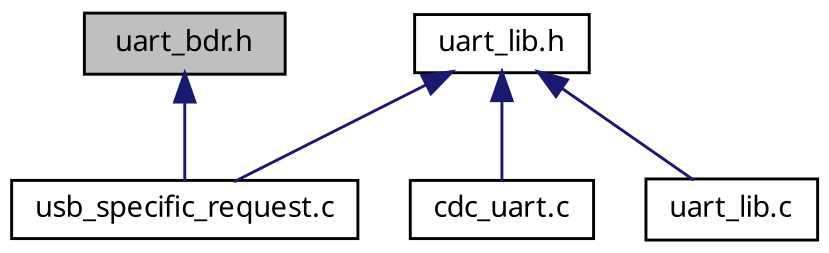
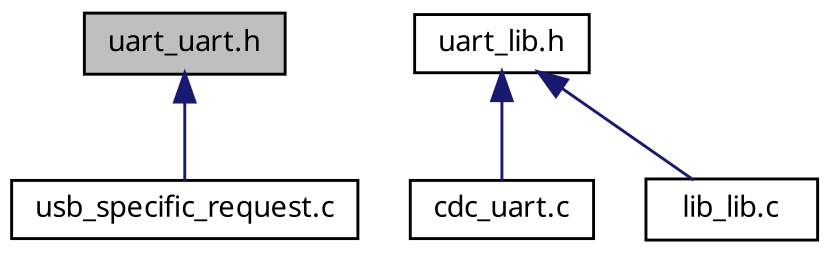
(185, 44) -> (185, 44)
(330, 133) -> none
(732, 210) -> (732, 210)
